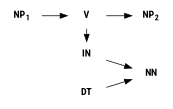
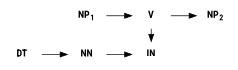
(116, 63) -> (115, 54)
